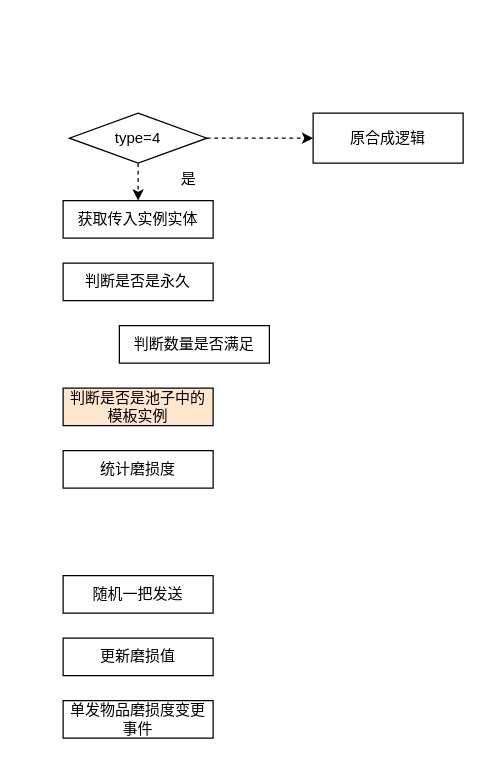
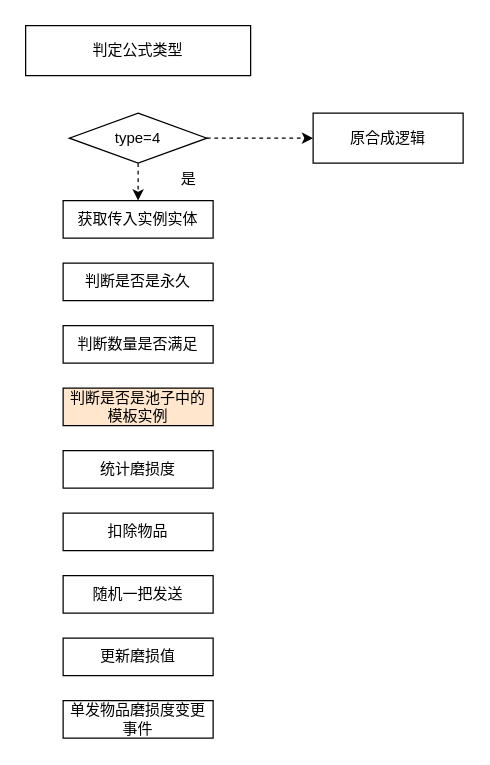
none -> (138, 51)
(194, 344) -> (138, 344)
none -> (138, 532)
